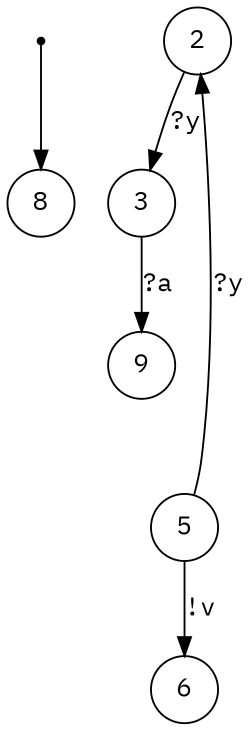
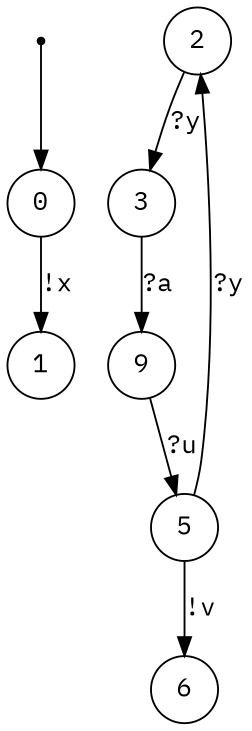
(41, 203) -> (41, 203)
none -> (41, 365)
none -> (161, 438)
